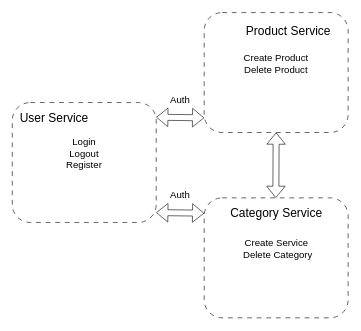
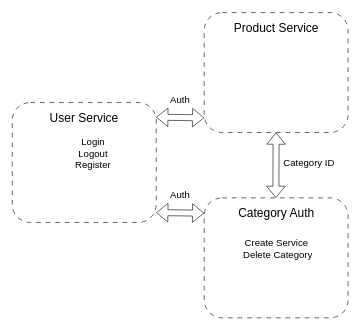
(288, 30) -> (276, 27)
(276, 63) -> none
(54, 117) -> (84, 117)
(84, 153) -> (93, 153)
none -> (309, 162)
(277, 213) -> (277, 213)
